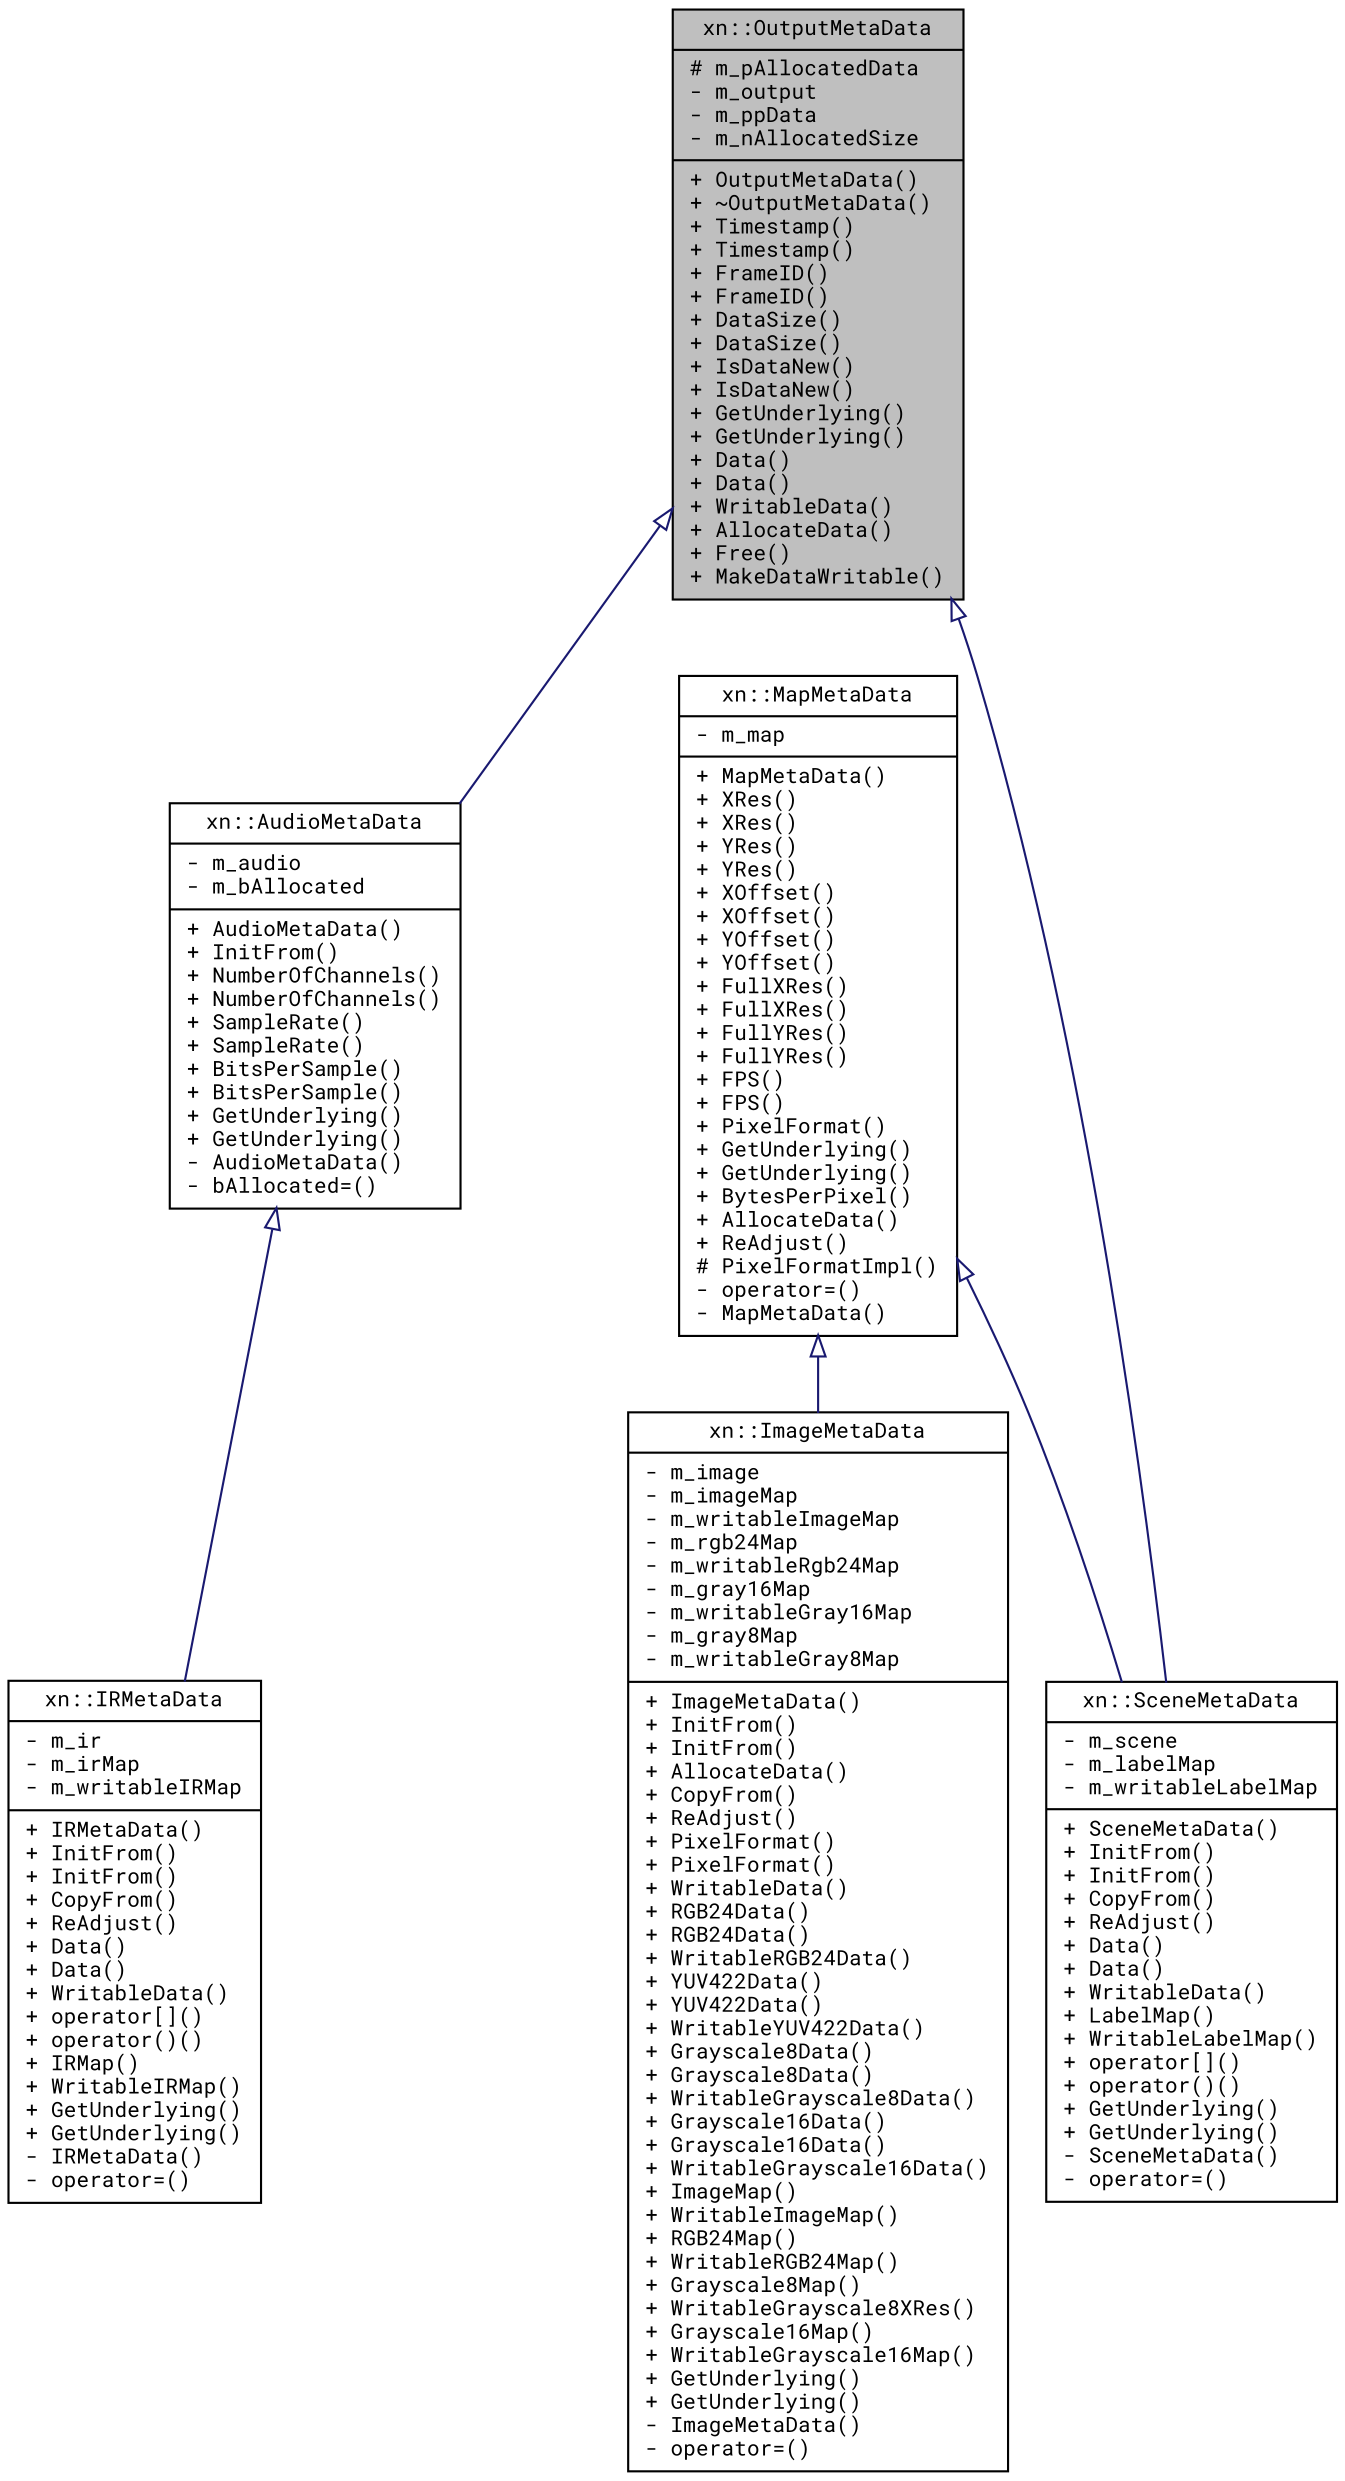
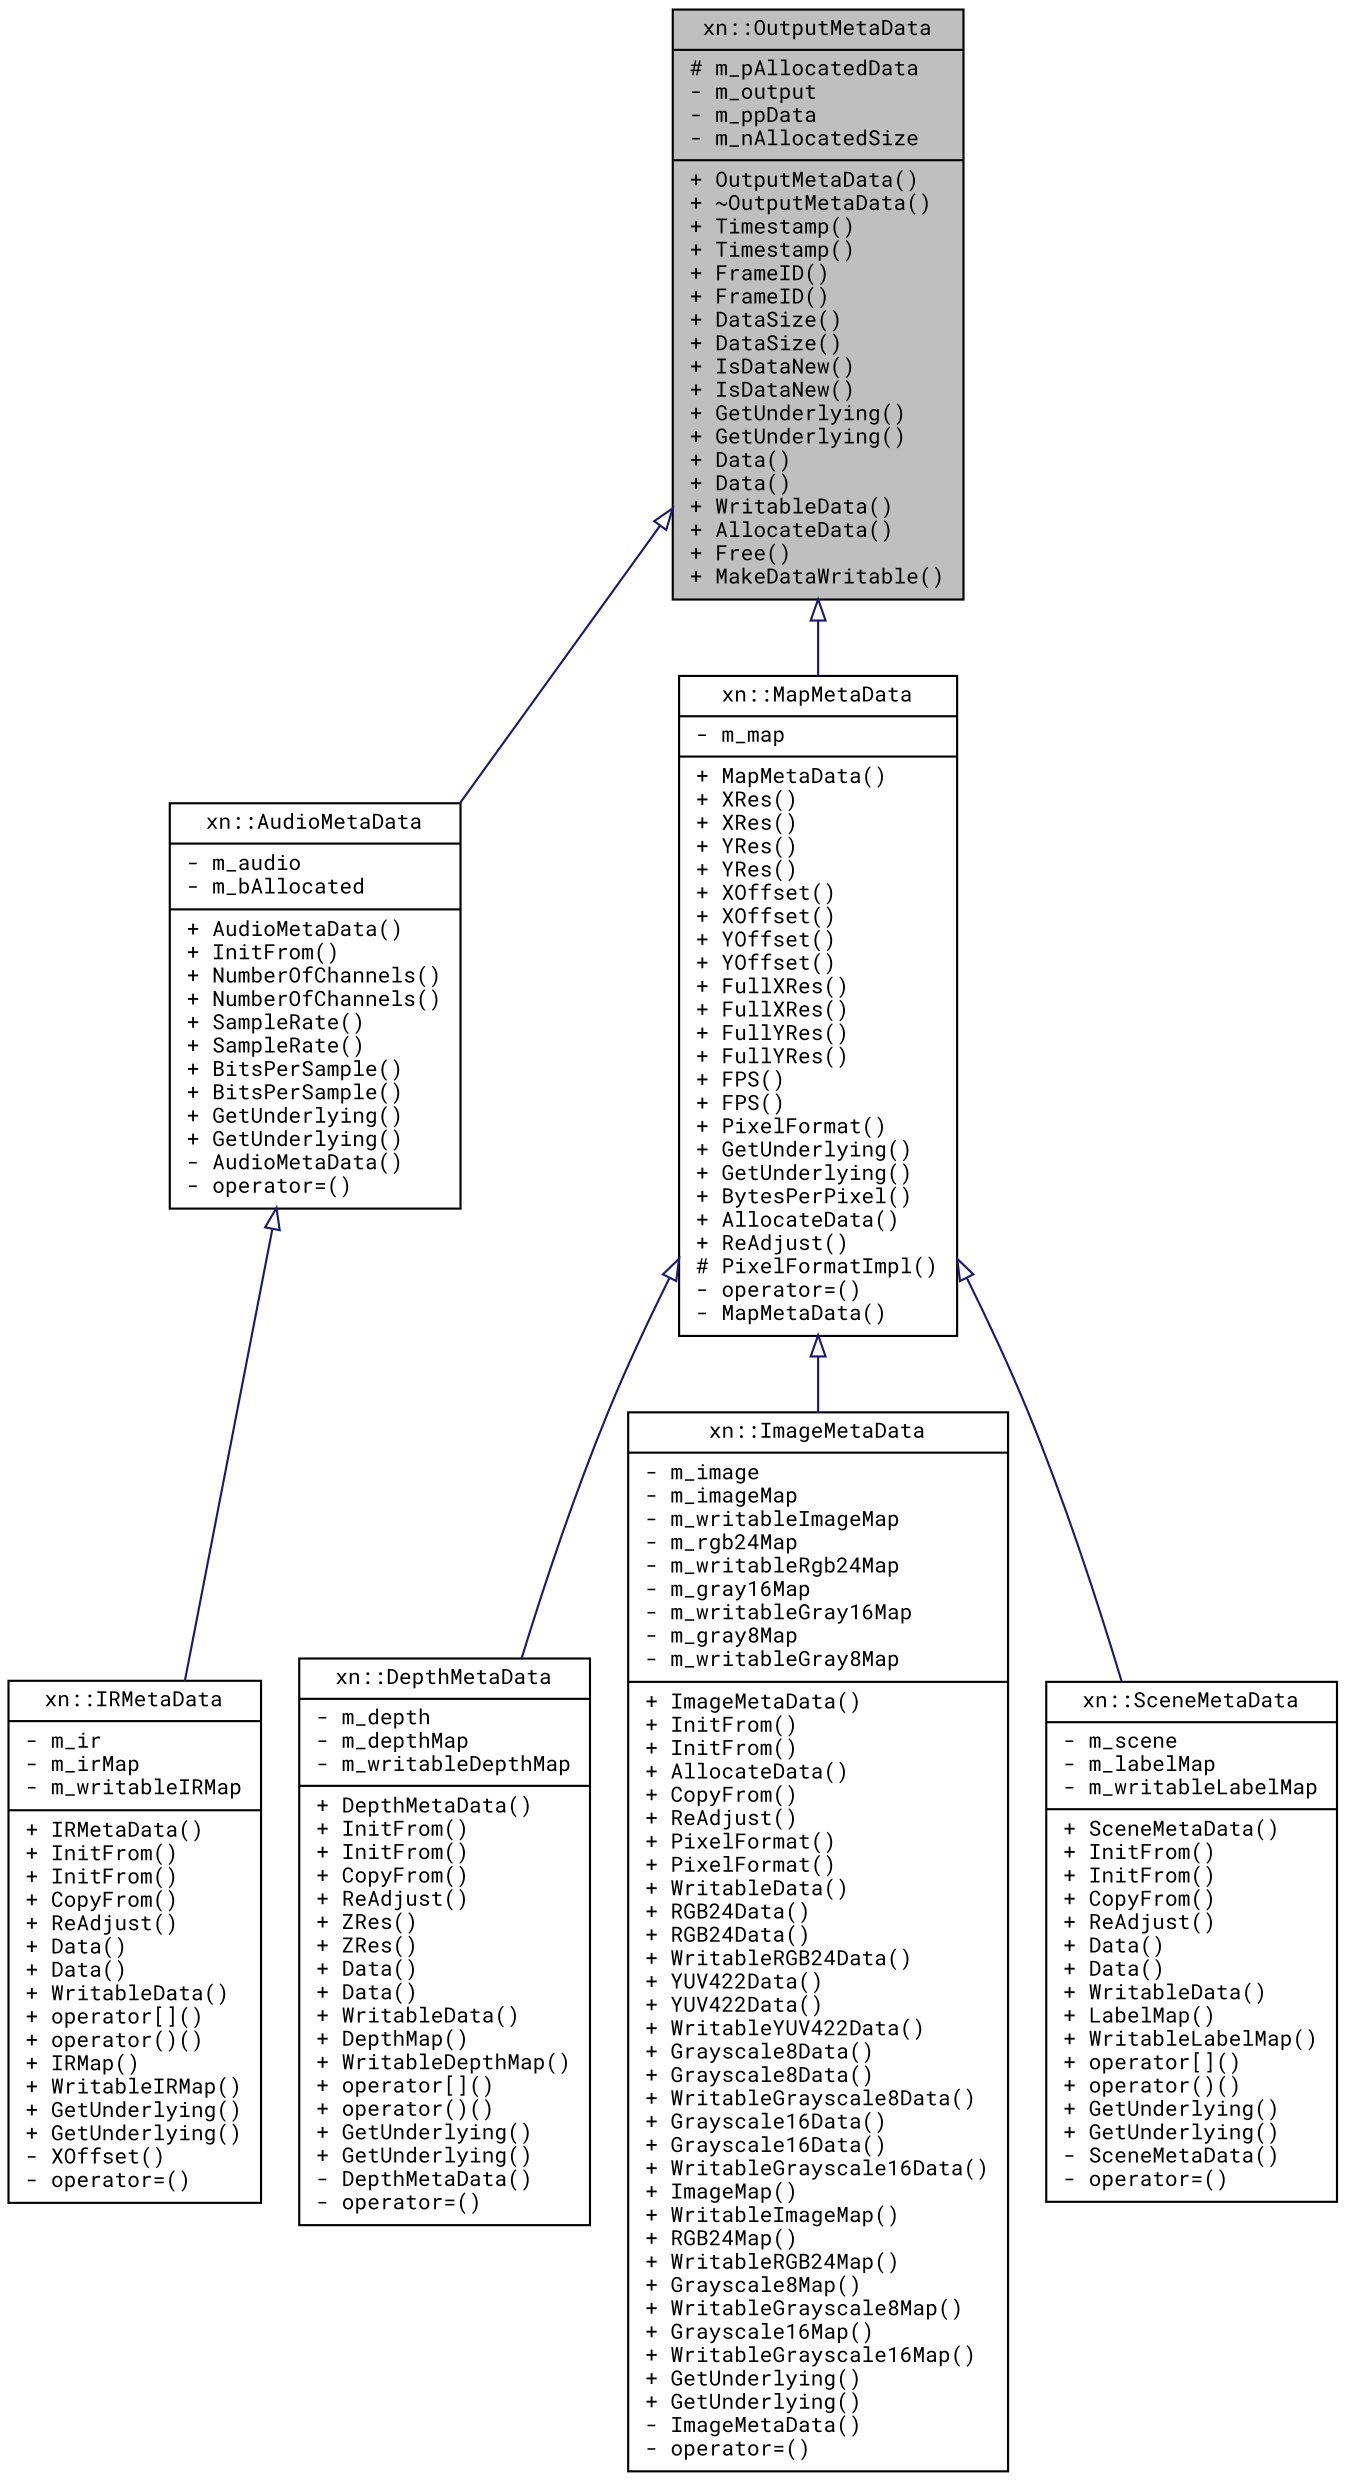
(1086, 1146) -> (818, 649)
(283, 1186) -> (271, 1186)
none -> (445, 1942)
(116, 2157) -> (97, 2157)
(812, 2309) -> (805, 2309)
